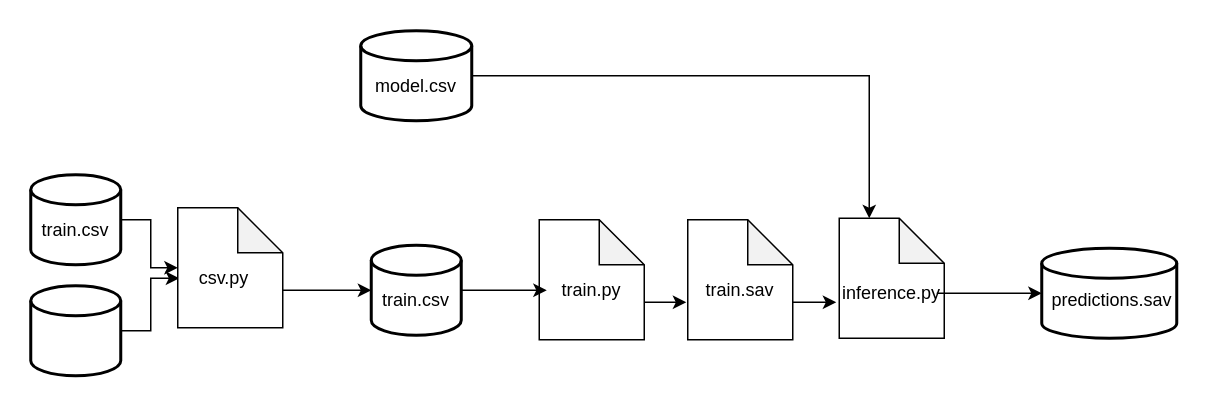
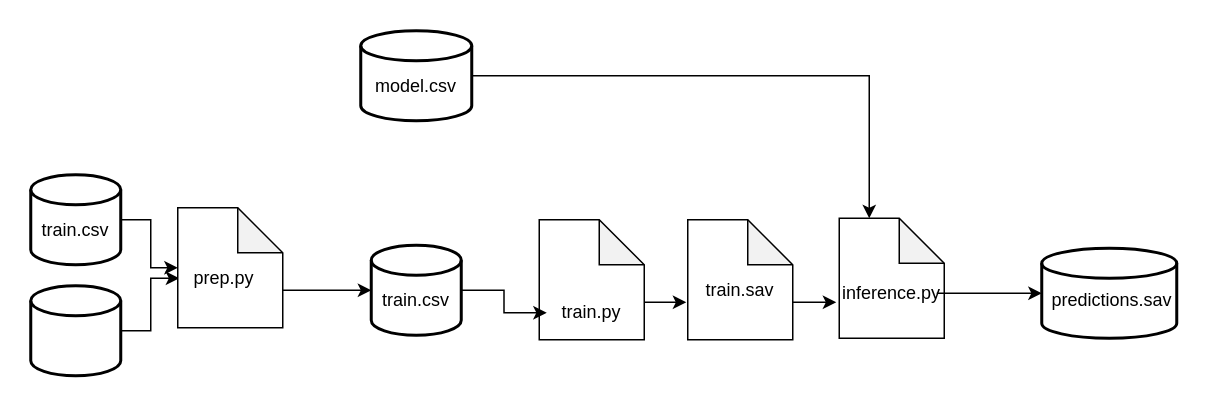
(224, 278) -> (224, 278)
(592, 290) -> (592, 313)
